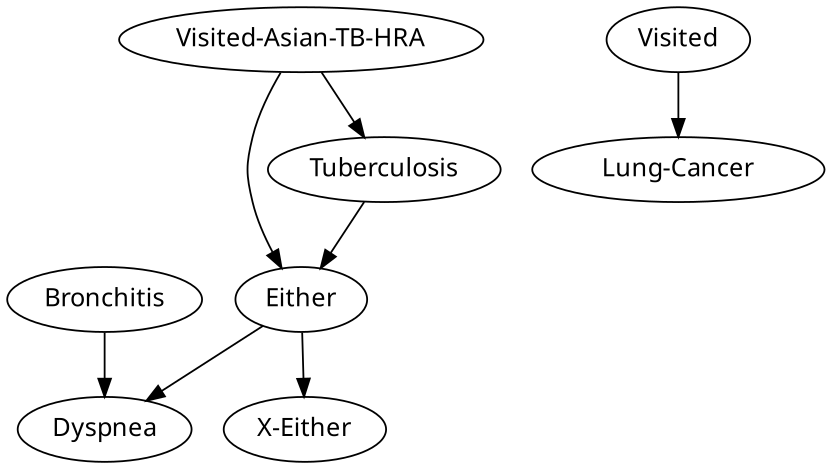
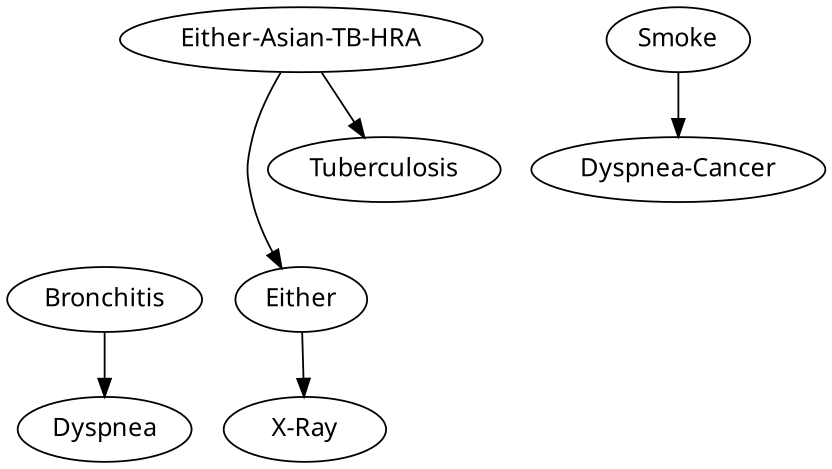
(301, 40) -> (301, 40)
(678, 40) -> (678, 40)
(678, 170) -> (678, 170)
(347, 227) -> none
(212, 358) -> none
(305, 429) -> (305, 429)
